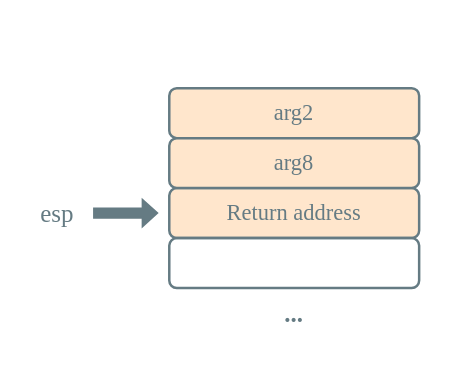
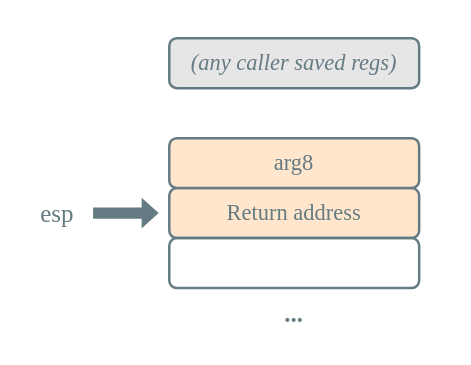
none -> (294, 63)
(294, 113) -> none
